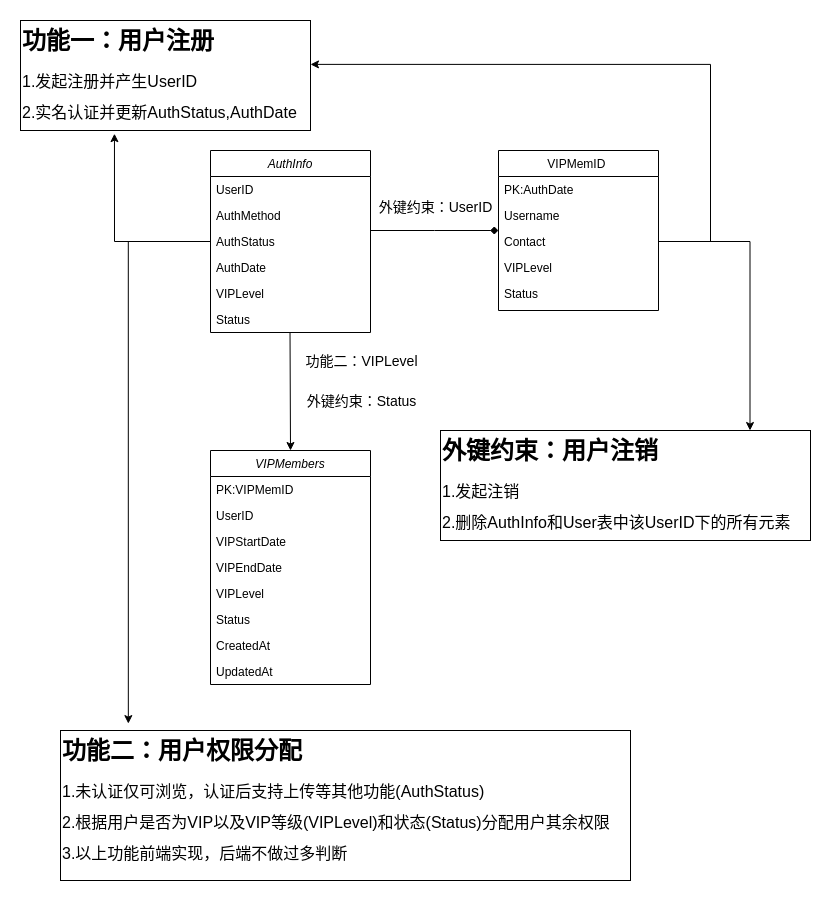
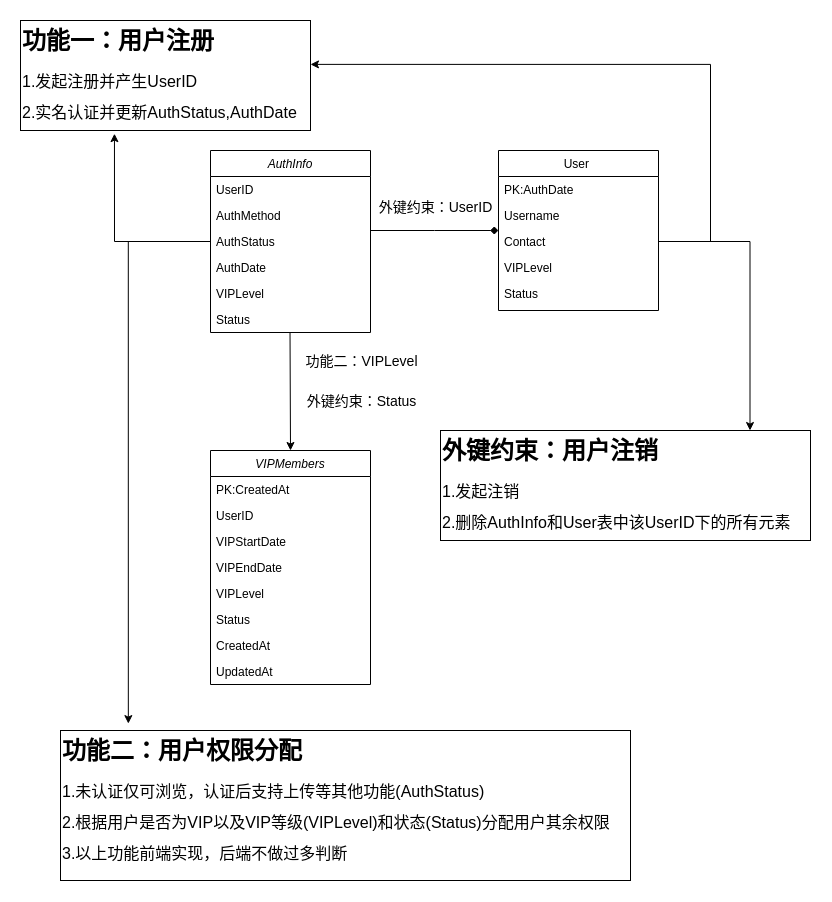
(578, 164) -> (578, 164)
(251, 490) -> (255, 490)
